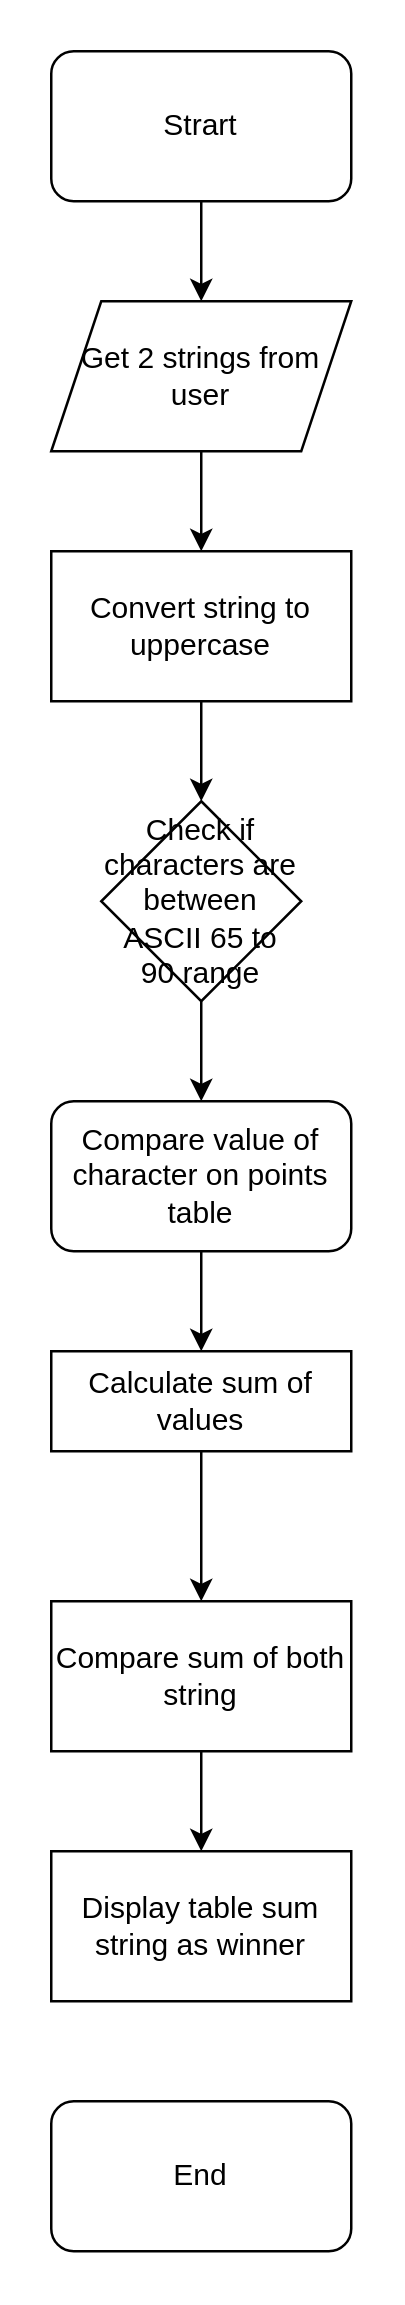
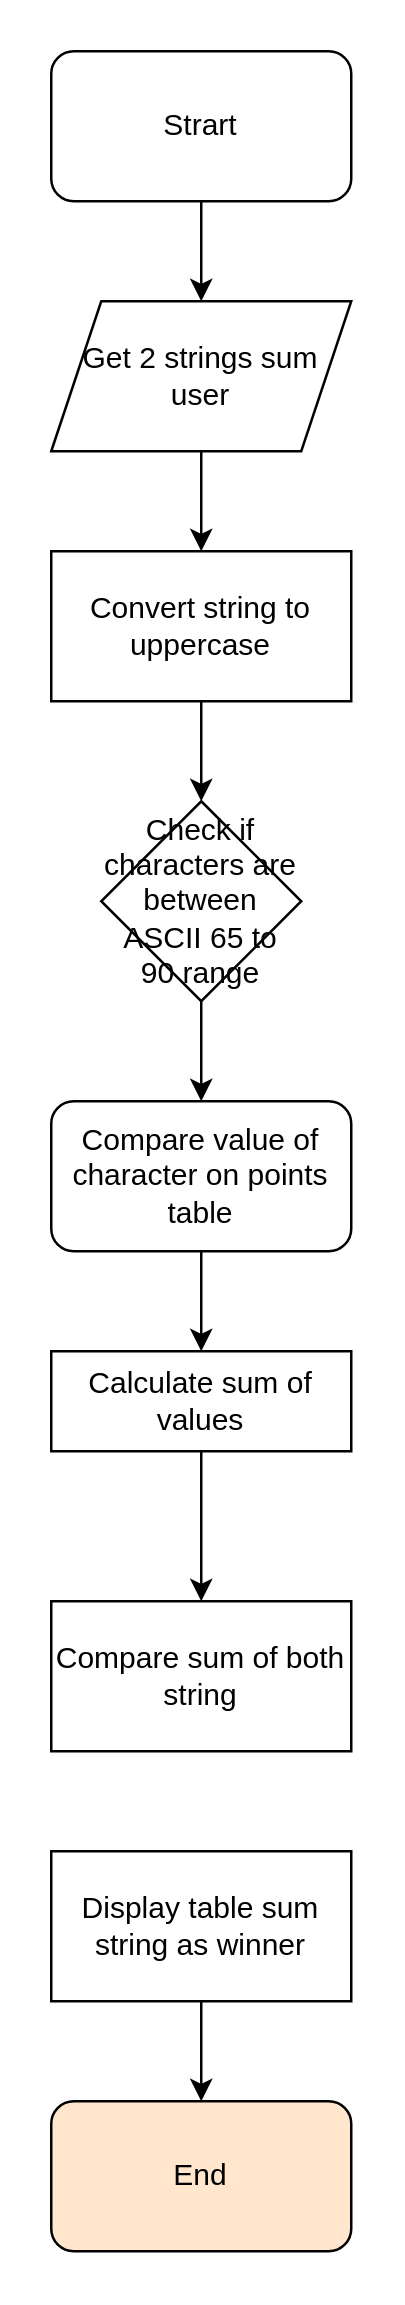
(201, 376) -> (201, 376)
(201, 1793) -> none
none -> (201, 2043)
(201, 2176) -> (201, 2176)
